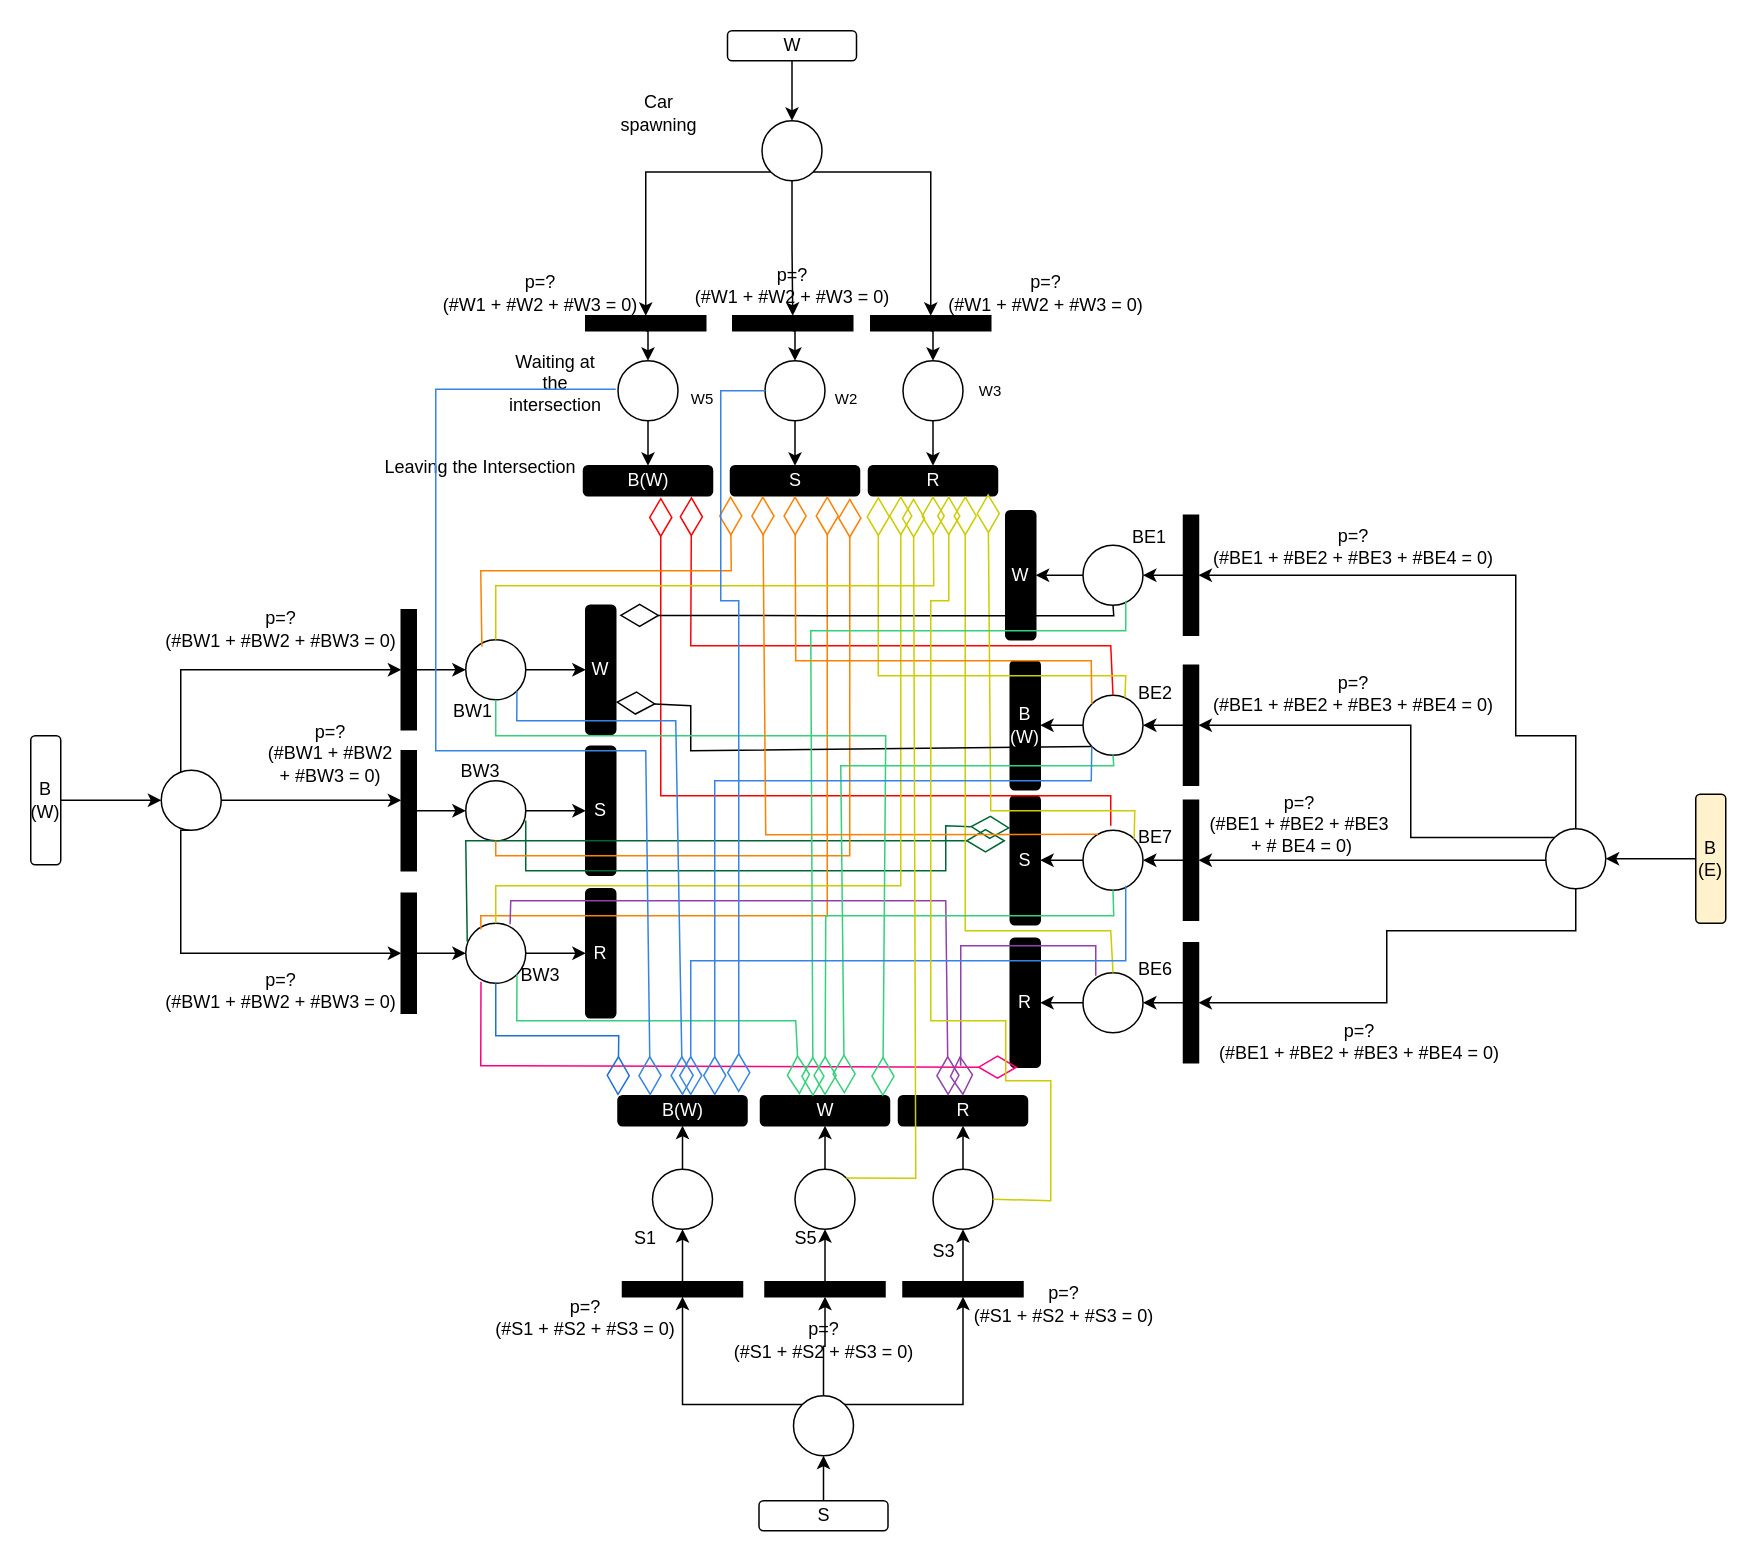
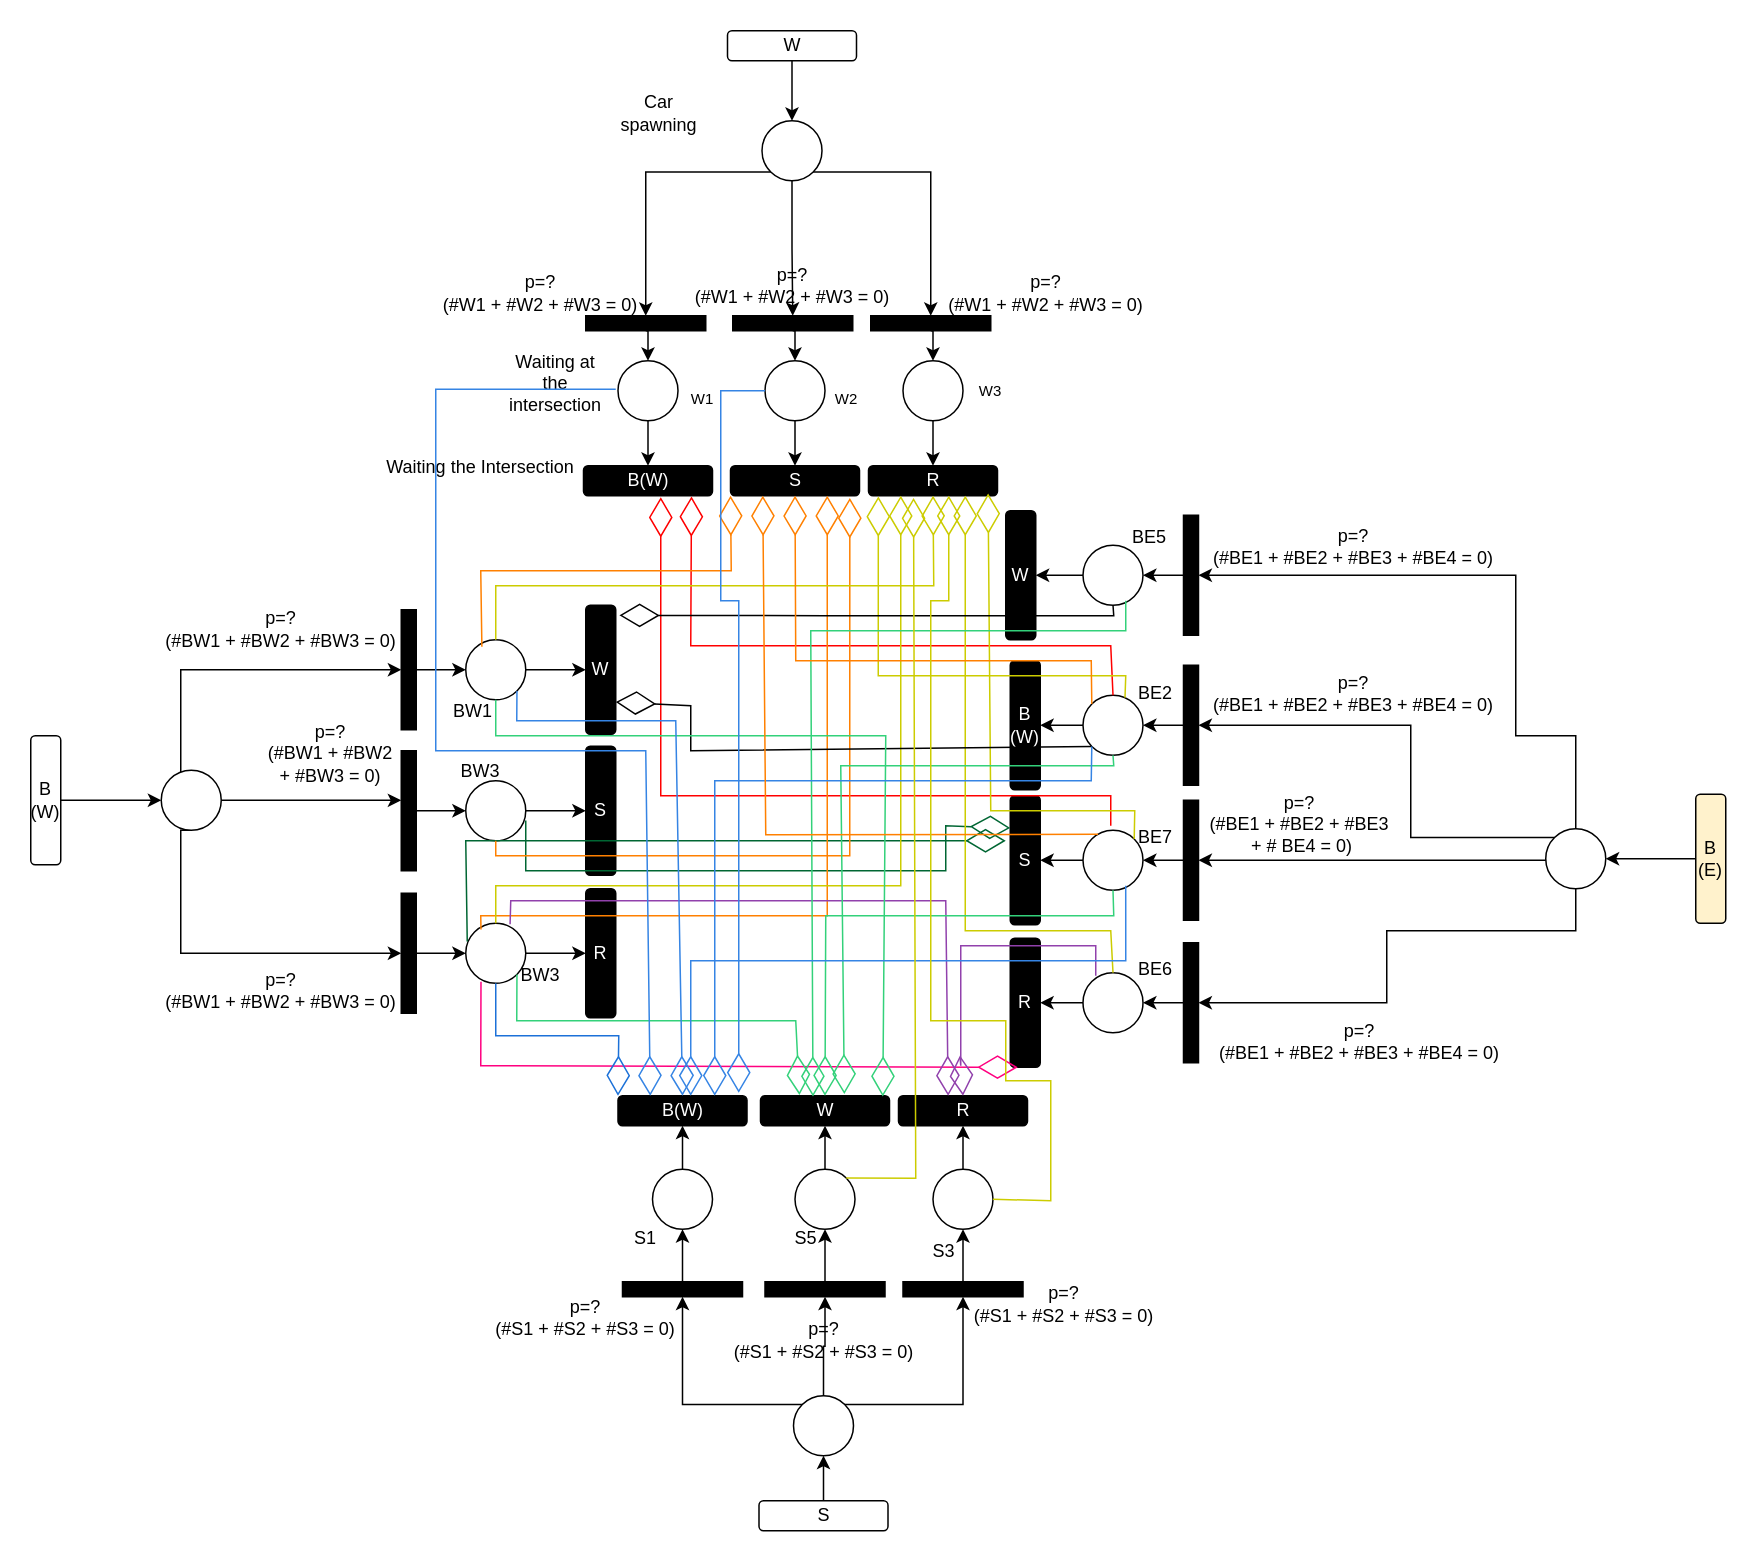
(703, 398) -> (703, 398)
(481, 467) -> (481, 467)
(1150, 538) -> (1150, 538)
